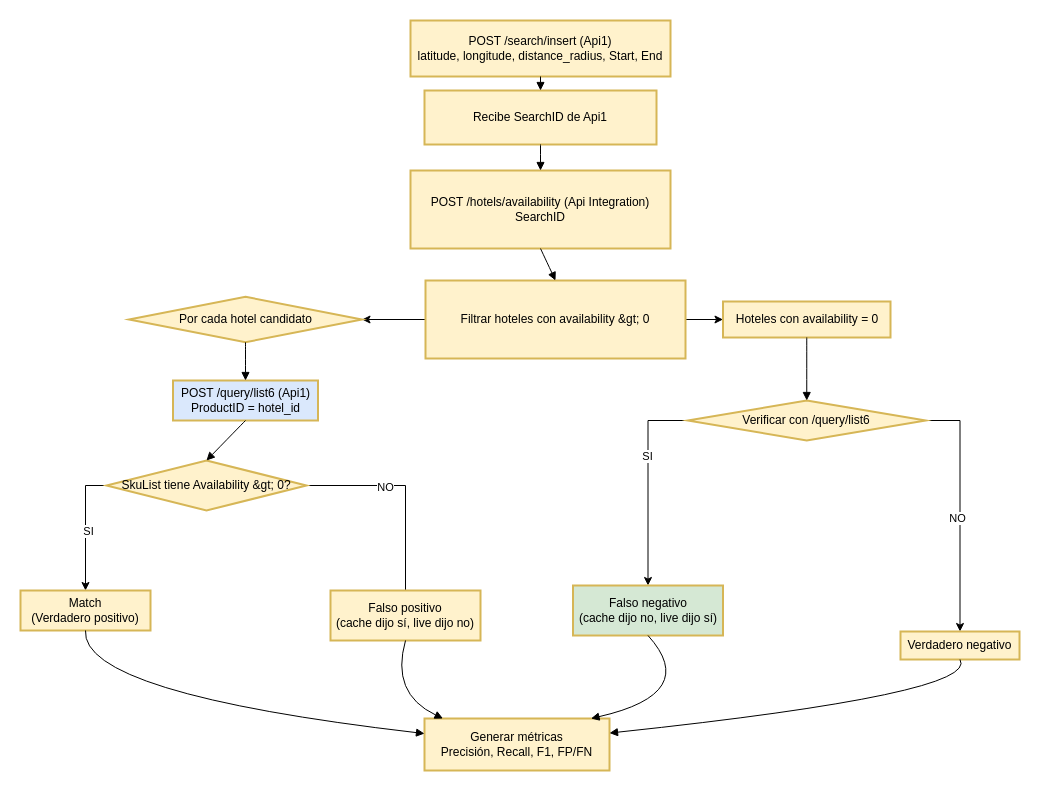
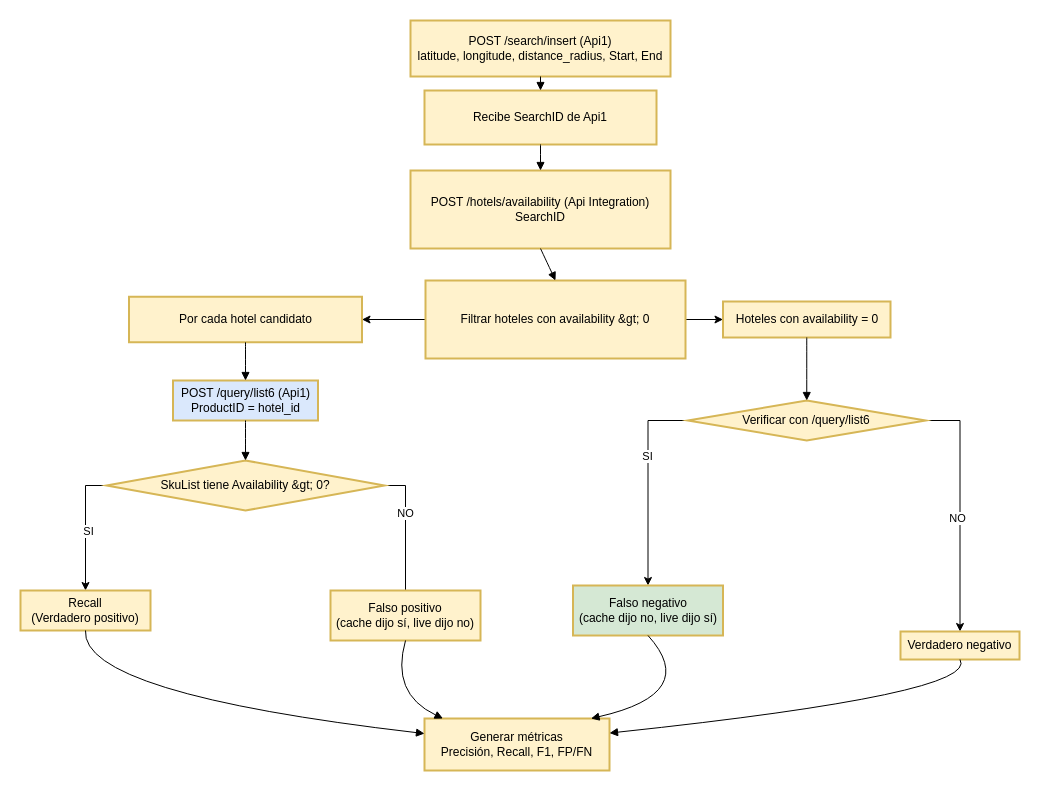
(246, 320) -> (246, 320)
(207, 486) -> (246, 486)
(86, 611) -> (86, 611)
